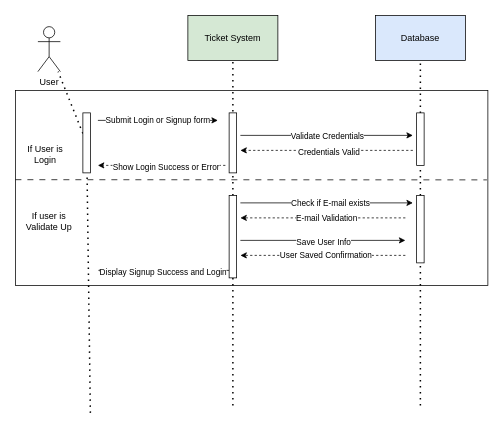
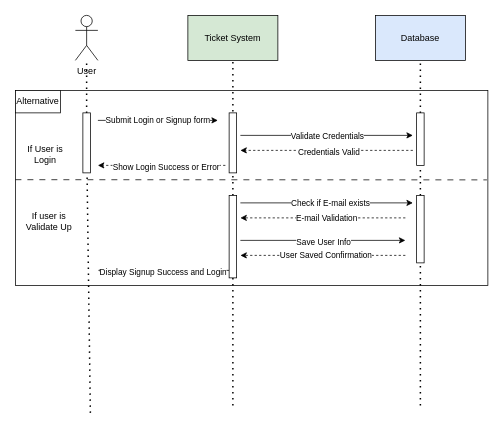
(49, 49) -> (87, 38)
none -> (38, 102)
